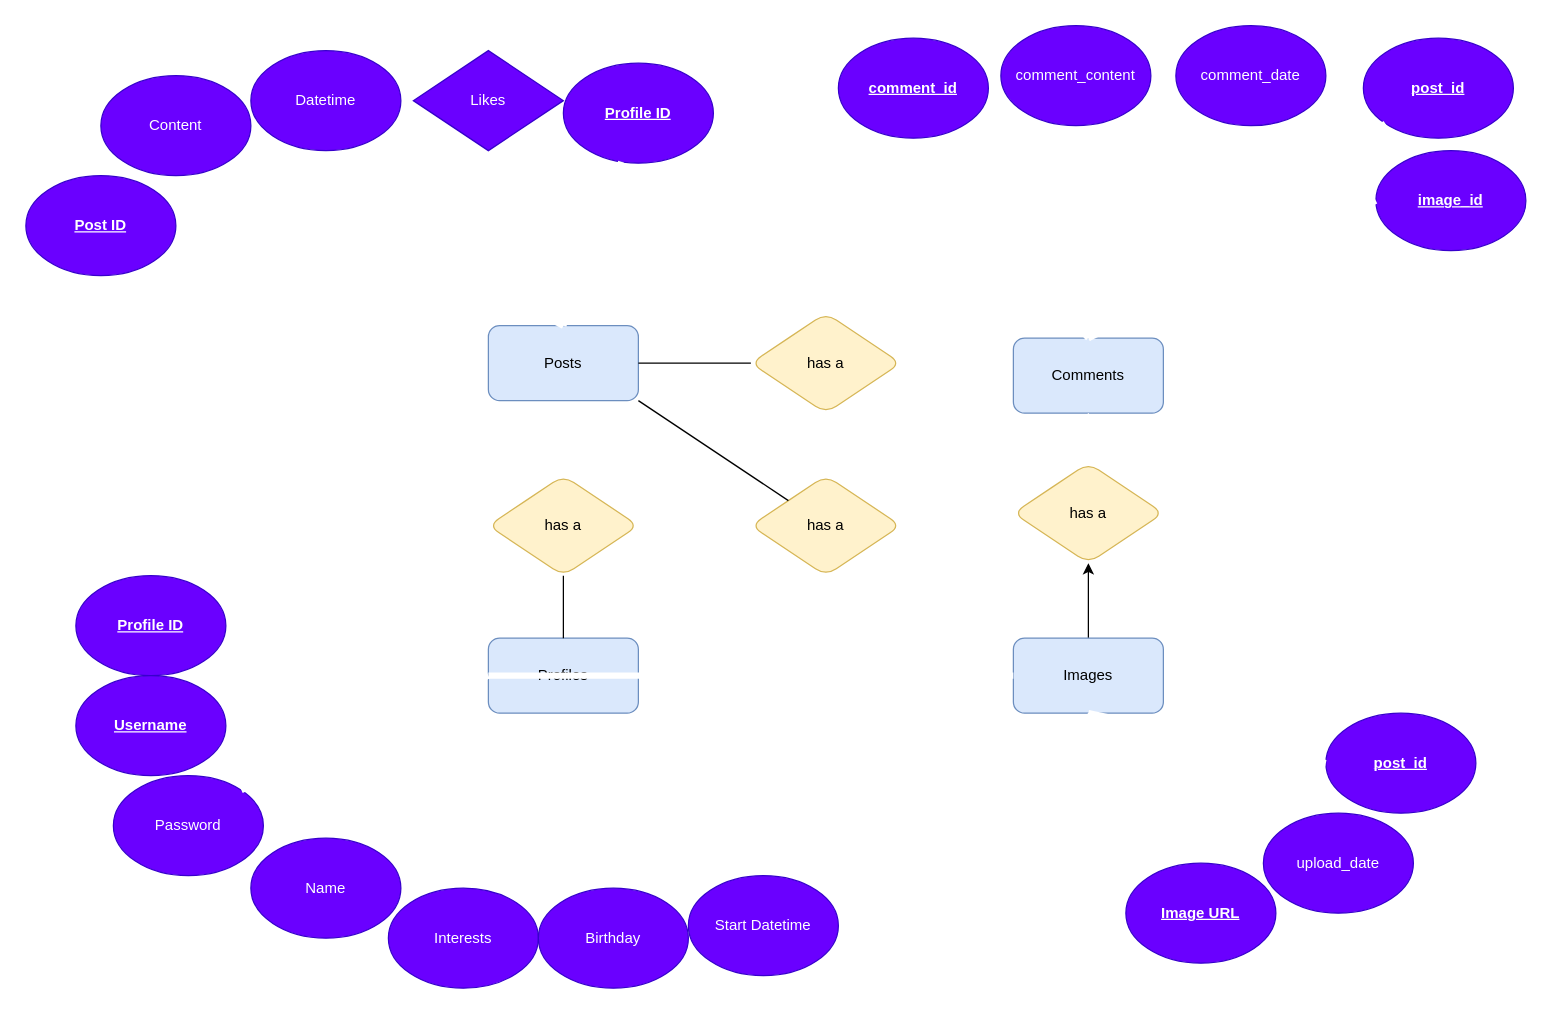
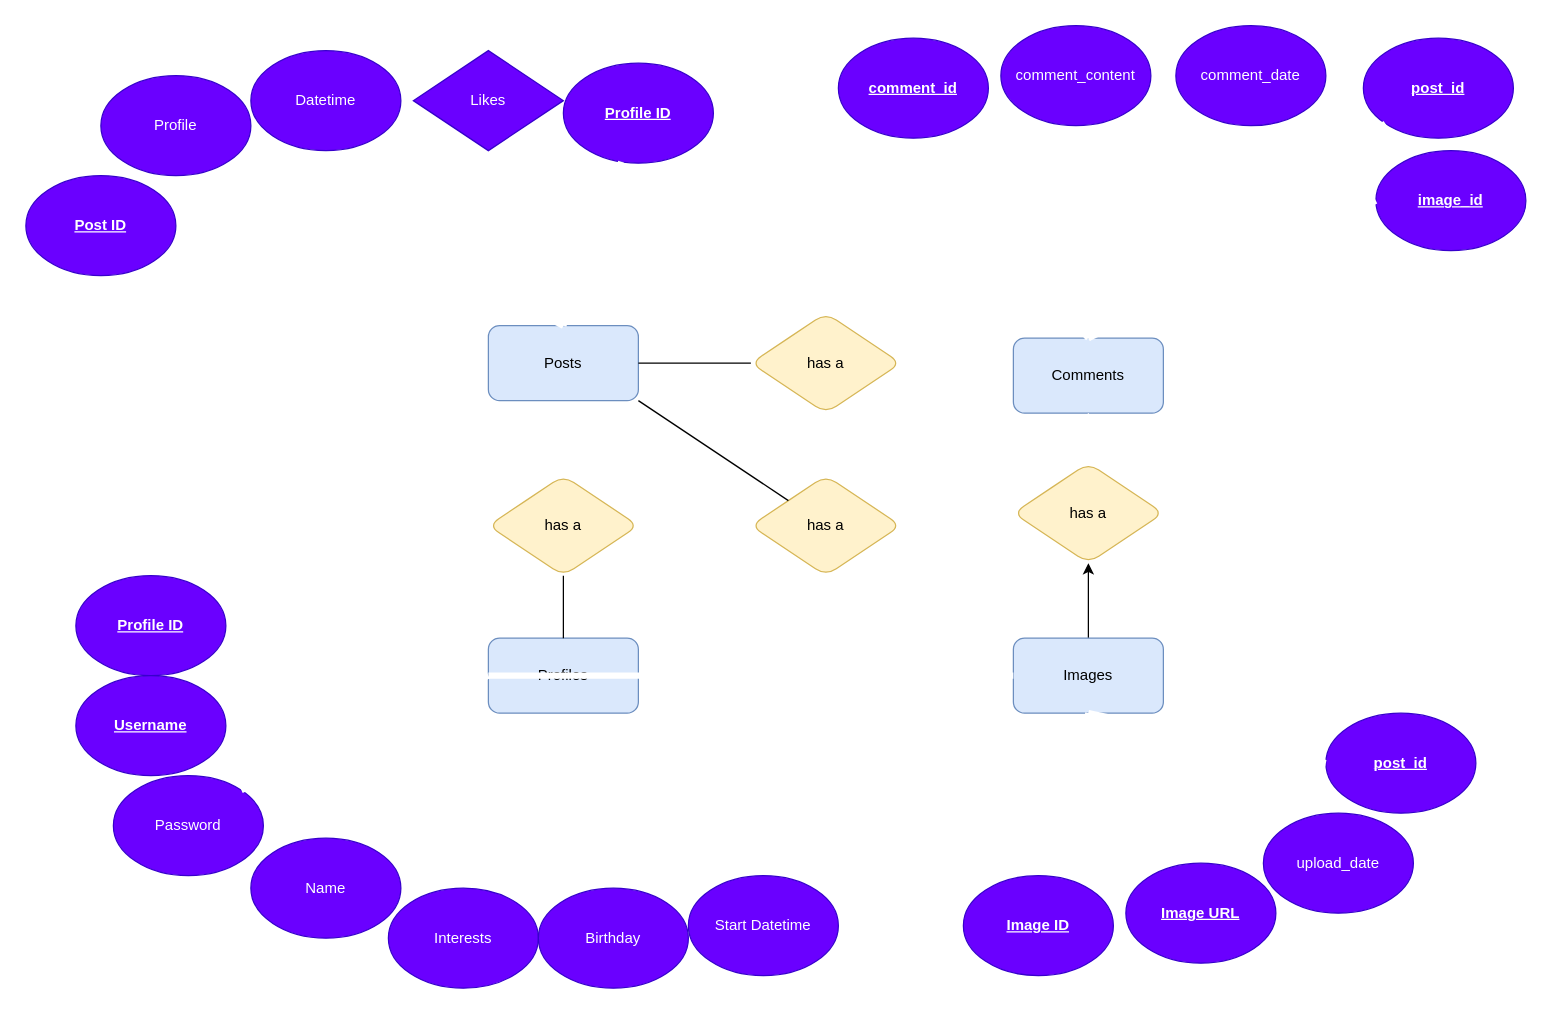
(176, 126) -> (176, 126)
none -> (1039, 874)
none -> (1038, 926)
